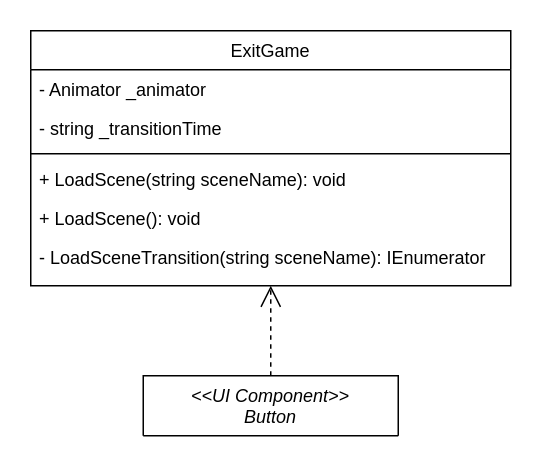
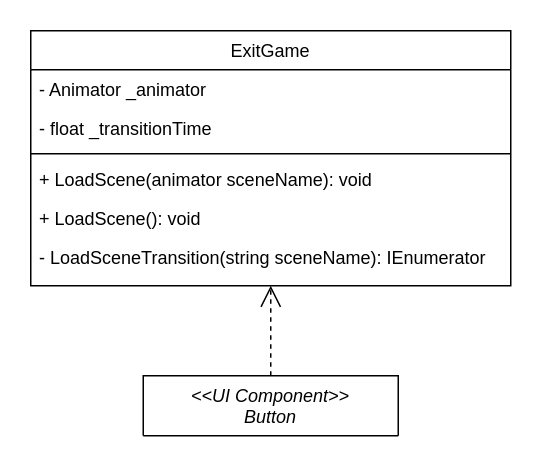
(146, 129) -> (141, 129)
(201, 180) -> (211, 180)
